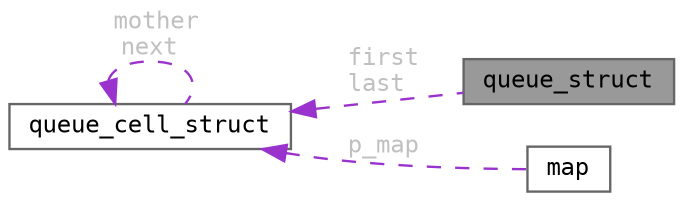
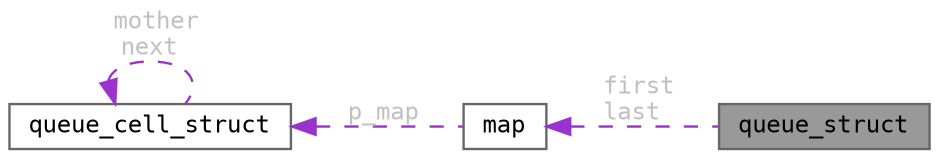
(389, 101) -> (644, 127)
